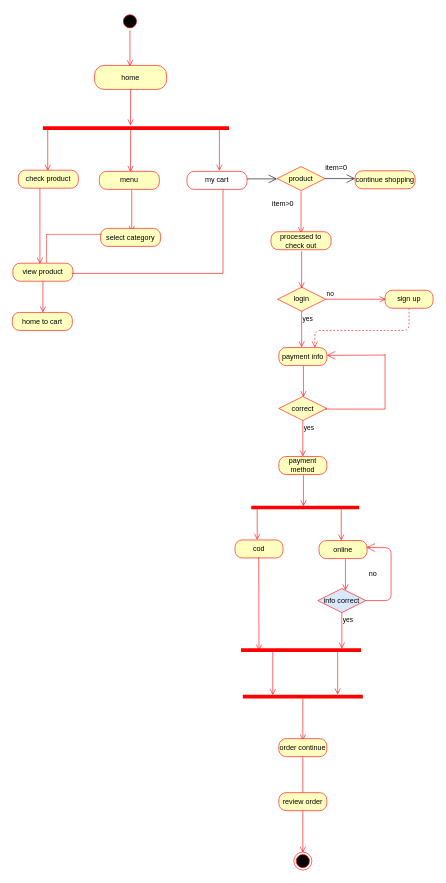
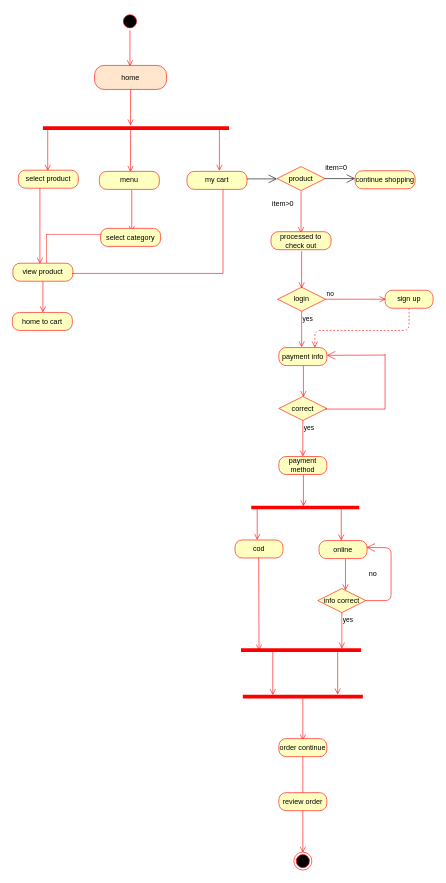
(131, 77) -> (131, 77)
(48, 179) -> (48, 179)
(217, 180) -> (217, 180)
(342, 600) -> (342, 600)
